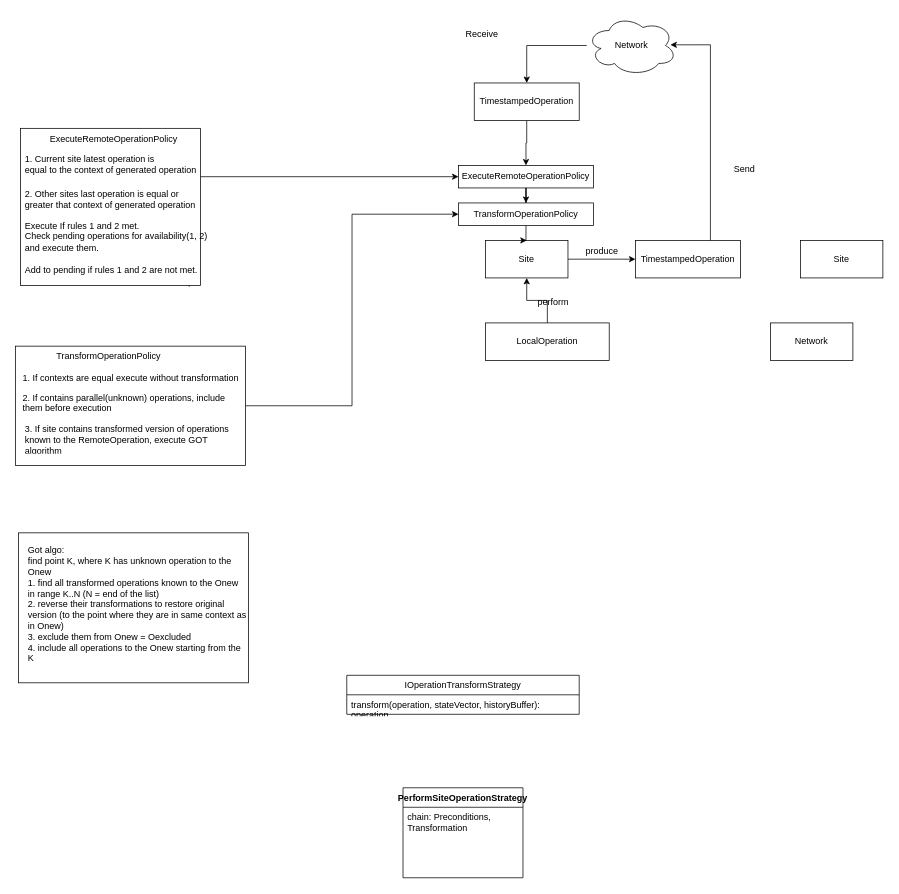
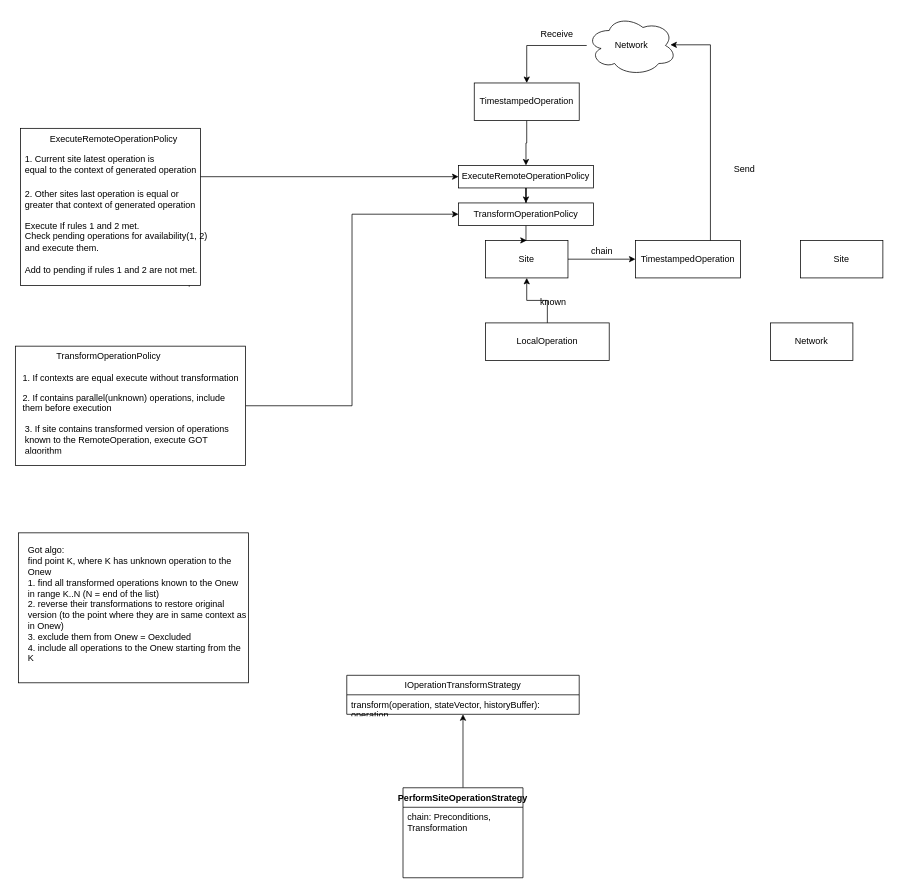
(482, 34) -> (557, 34)
(602, 252) -> (602, 252)
(554, 303) -> (554, 303)
none -> (463, 721)
